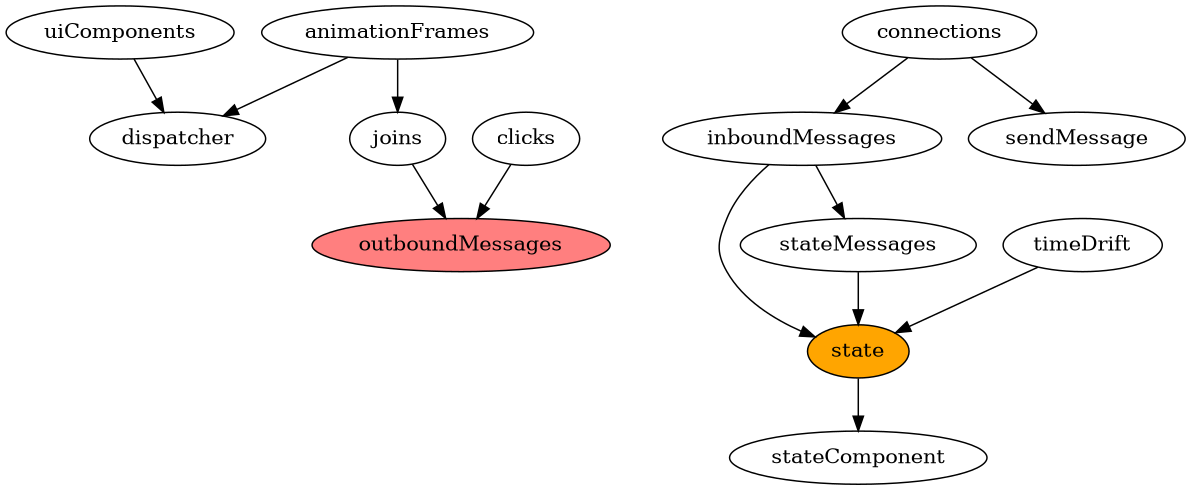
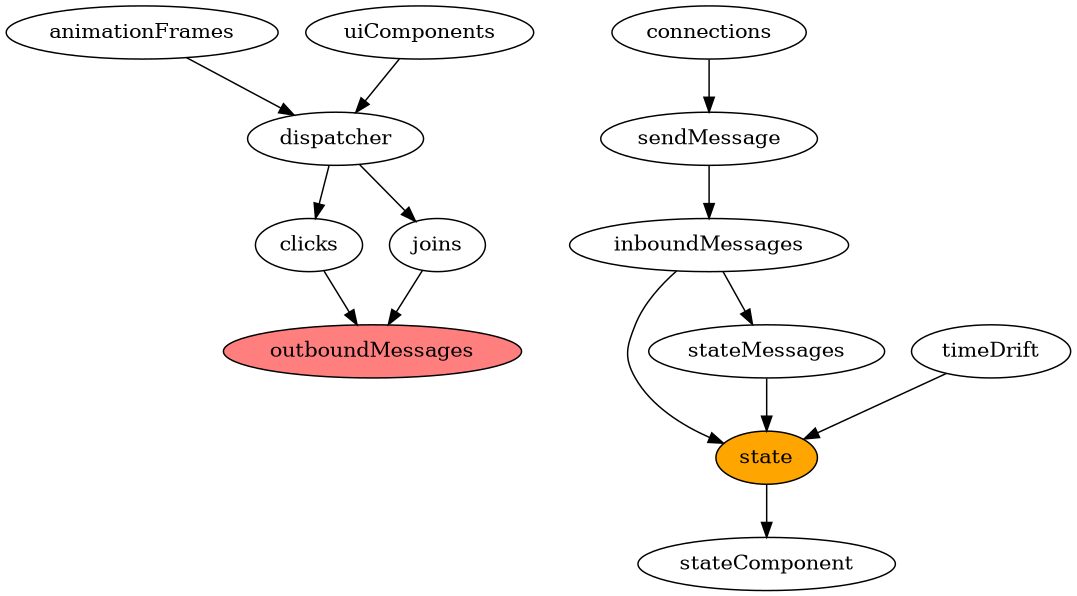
(398, 78) -> (382, 188)
(877, 81) -> (709, 185)
none -> (324, 185)
